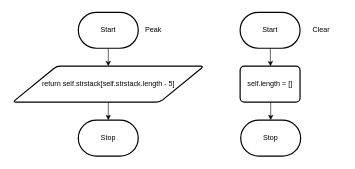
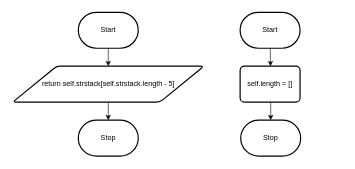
(153, 30) -> none
(321, 30) -> none
